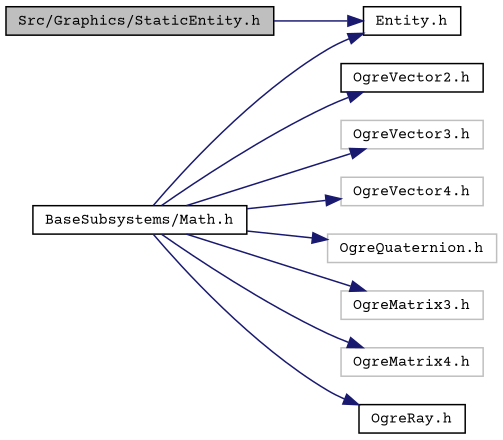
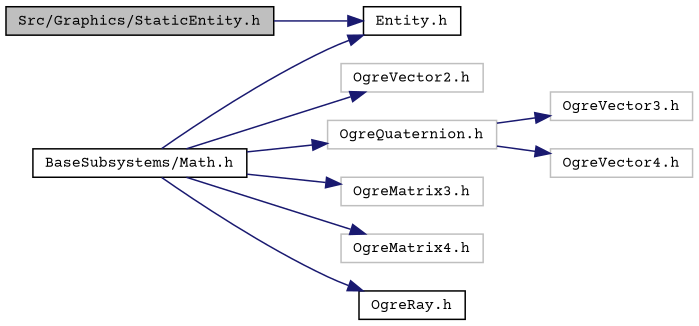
(412, 78) -> (412, 78)
(269, 180) -> (516, 121)
(286, 205) -> (516, 149)
